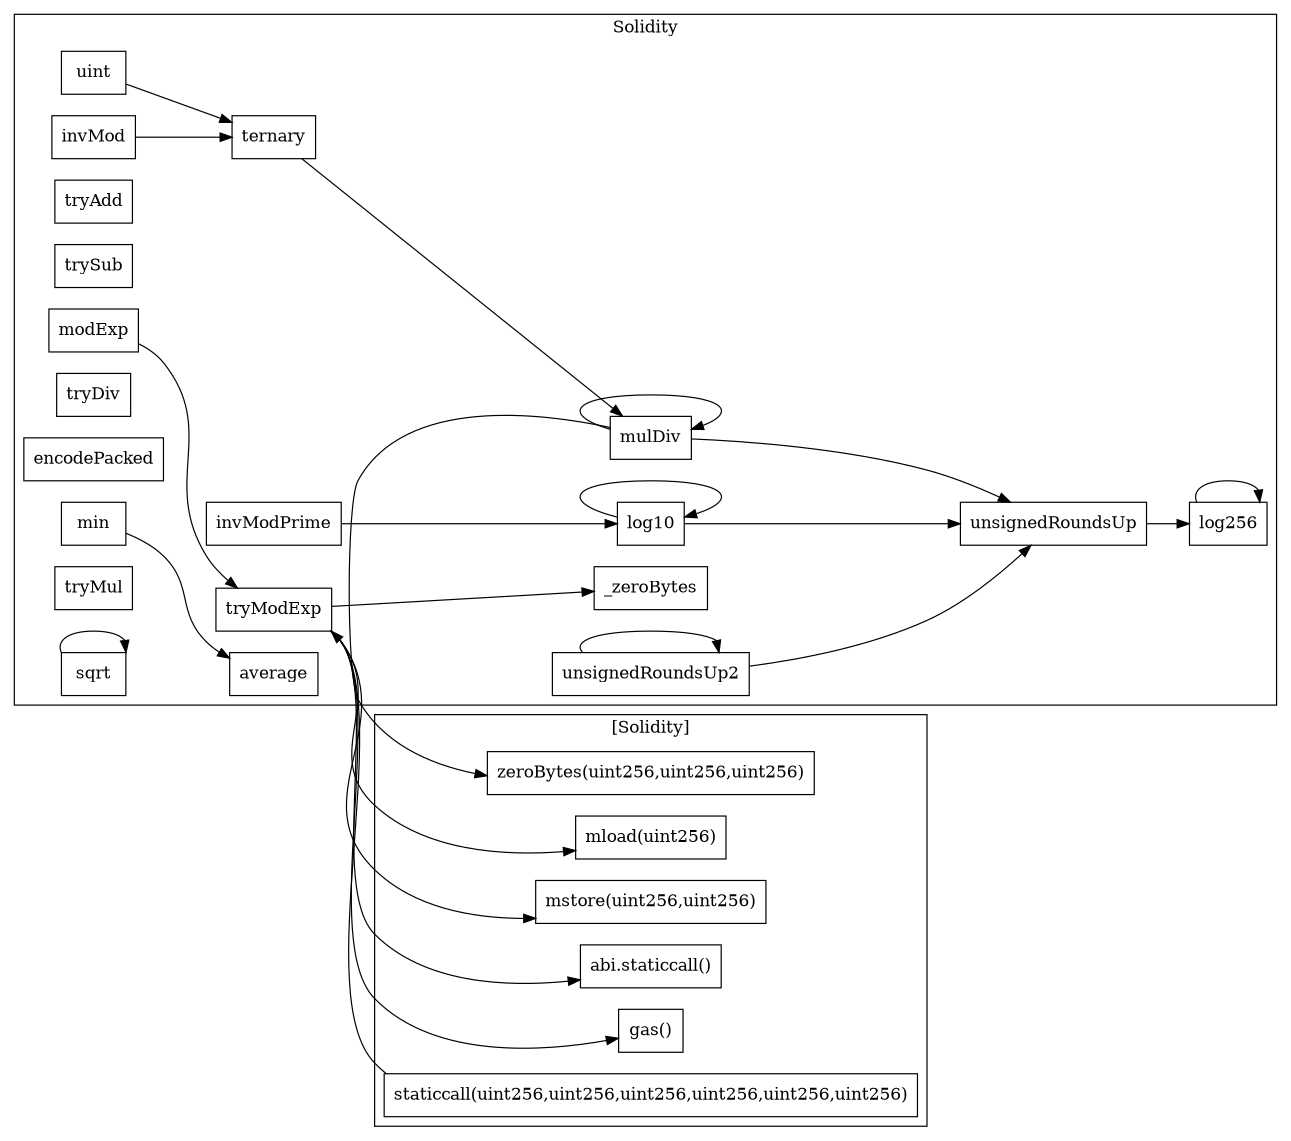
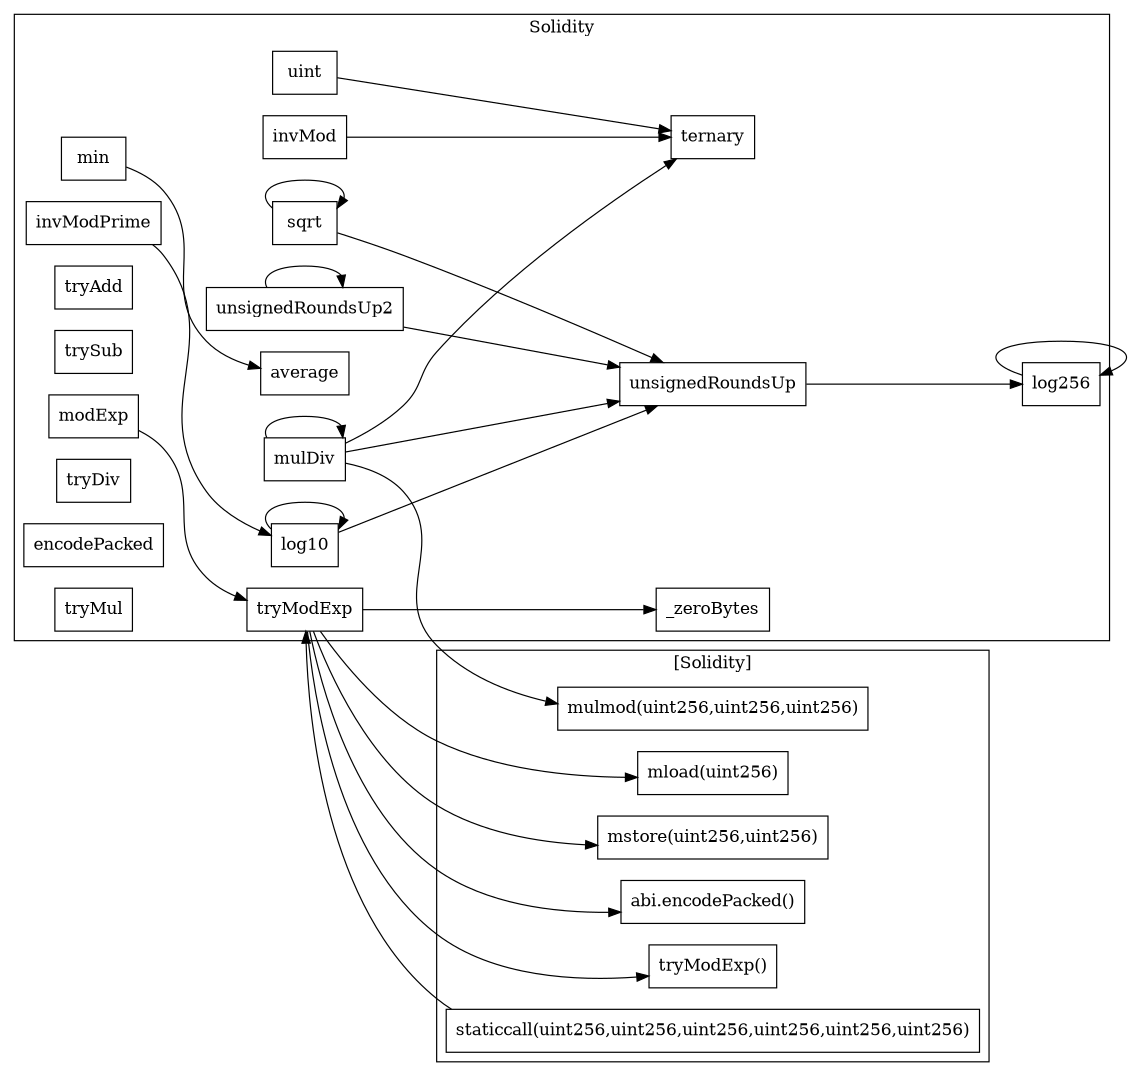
(457, 284) -> (487, 302)
none -> (488, 288)
(651, 773) -> (713, 709)
(651, 966) -> (713, 902)
(651, 1031) -> (713, 966)
